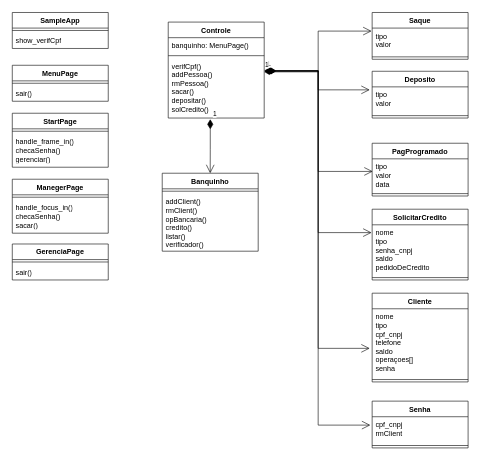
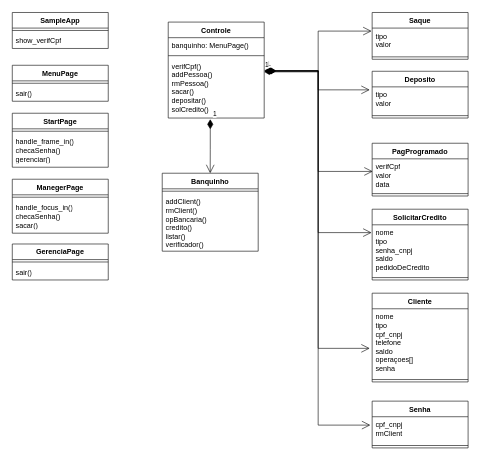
(385, 176) -> (391, 176)
